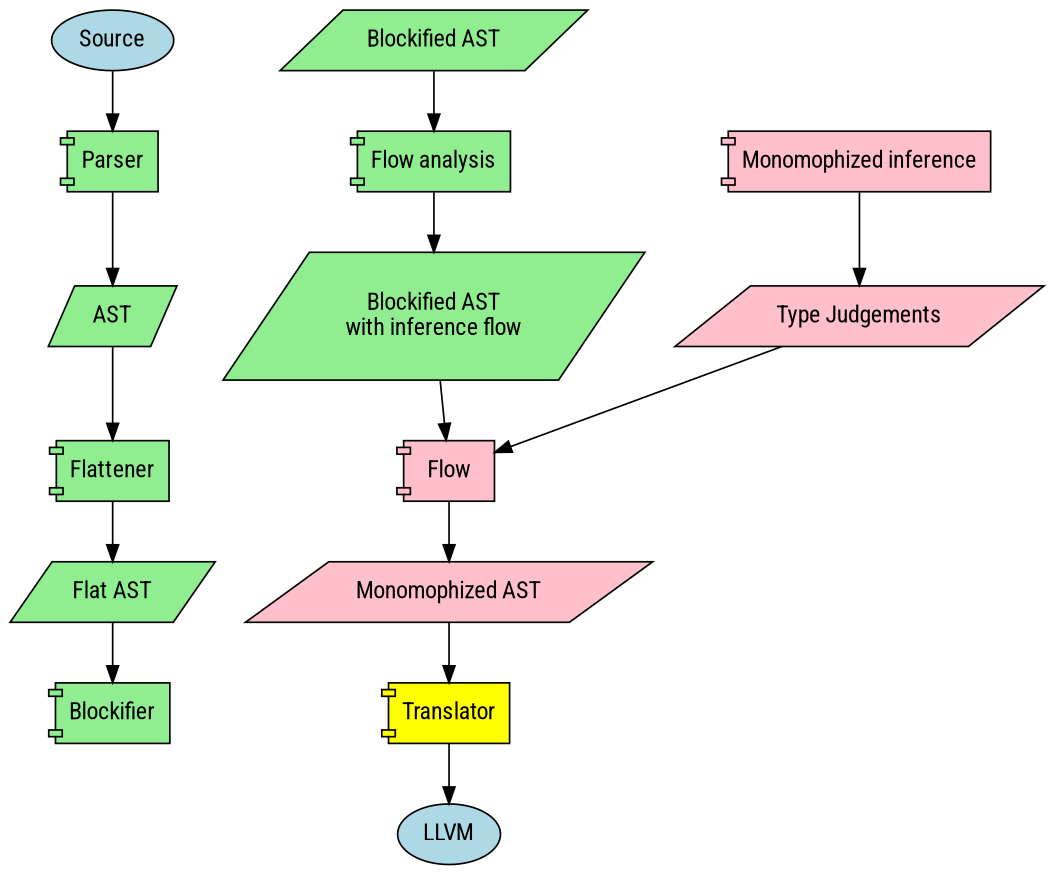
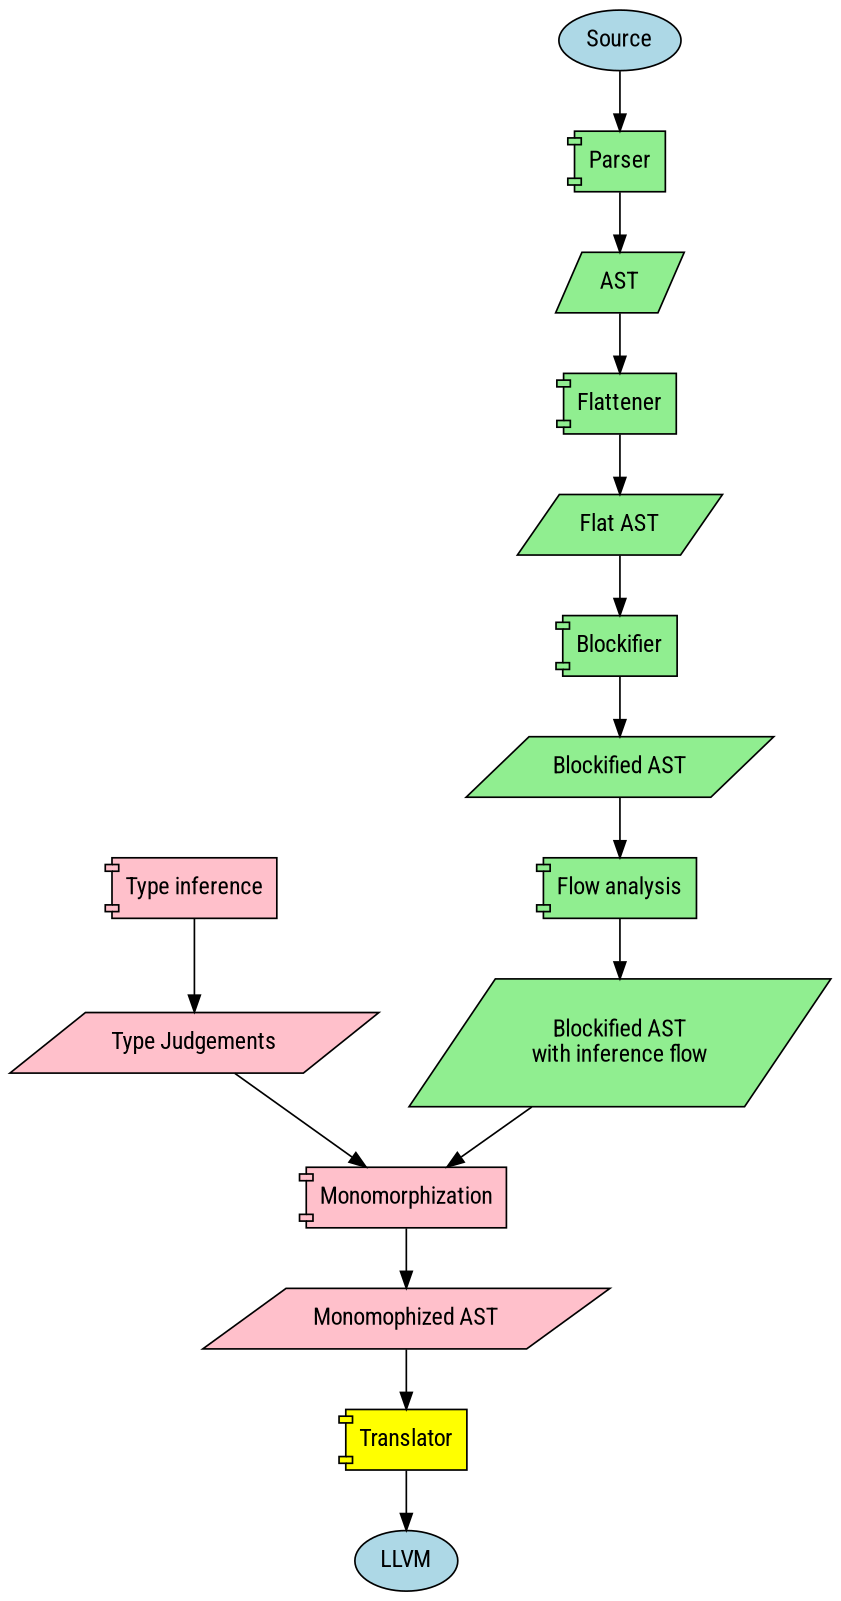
(859, 161) -> (194, 888)
(449, 471) -> (406, 1198)
none -> (620, 698)
